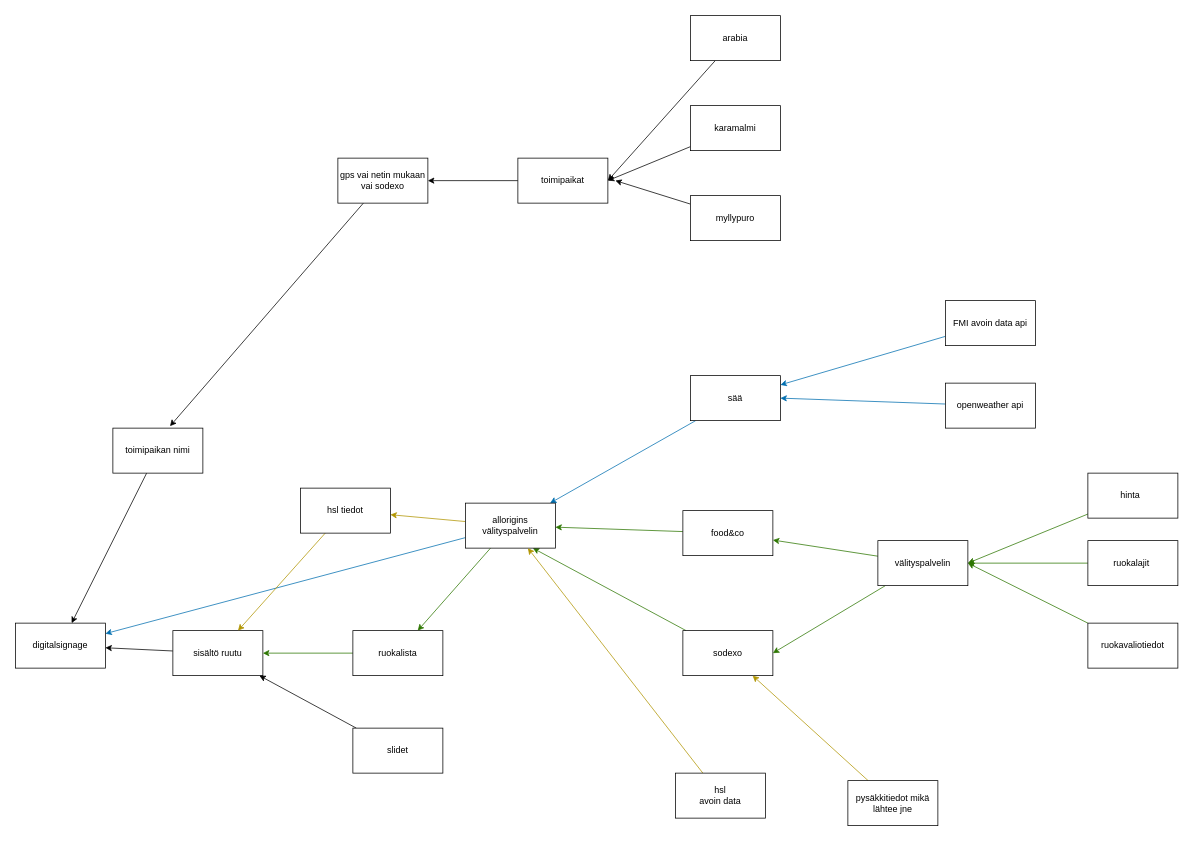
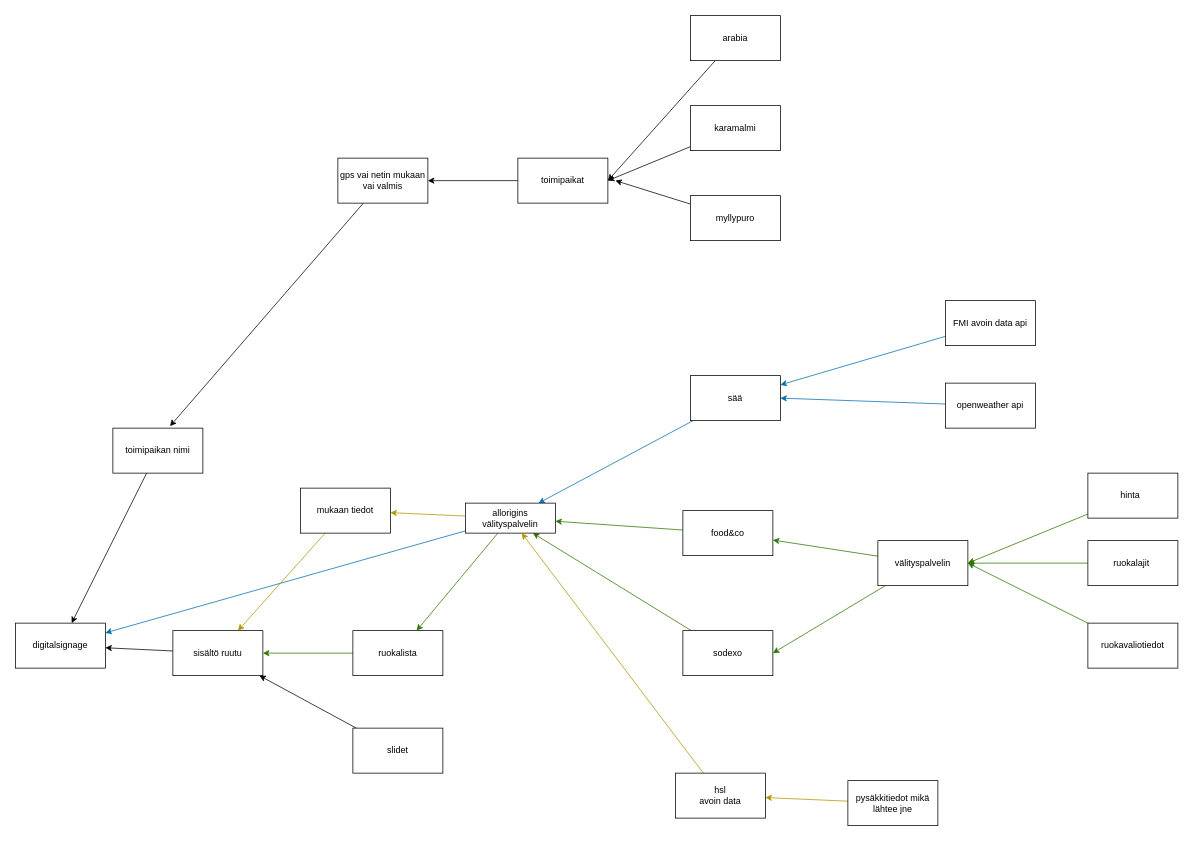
(383, 180) -> (383, 180)
(345, 510) -> (345, 510)
(510, 525) -> (510, 518)
(812, 729) -> (806, 799)
